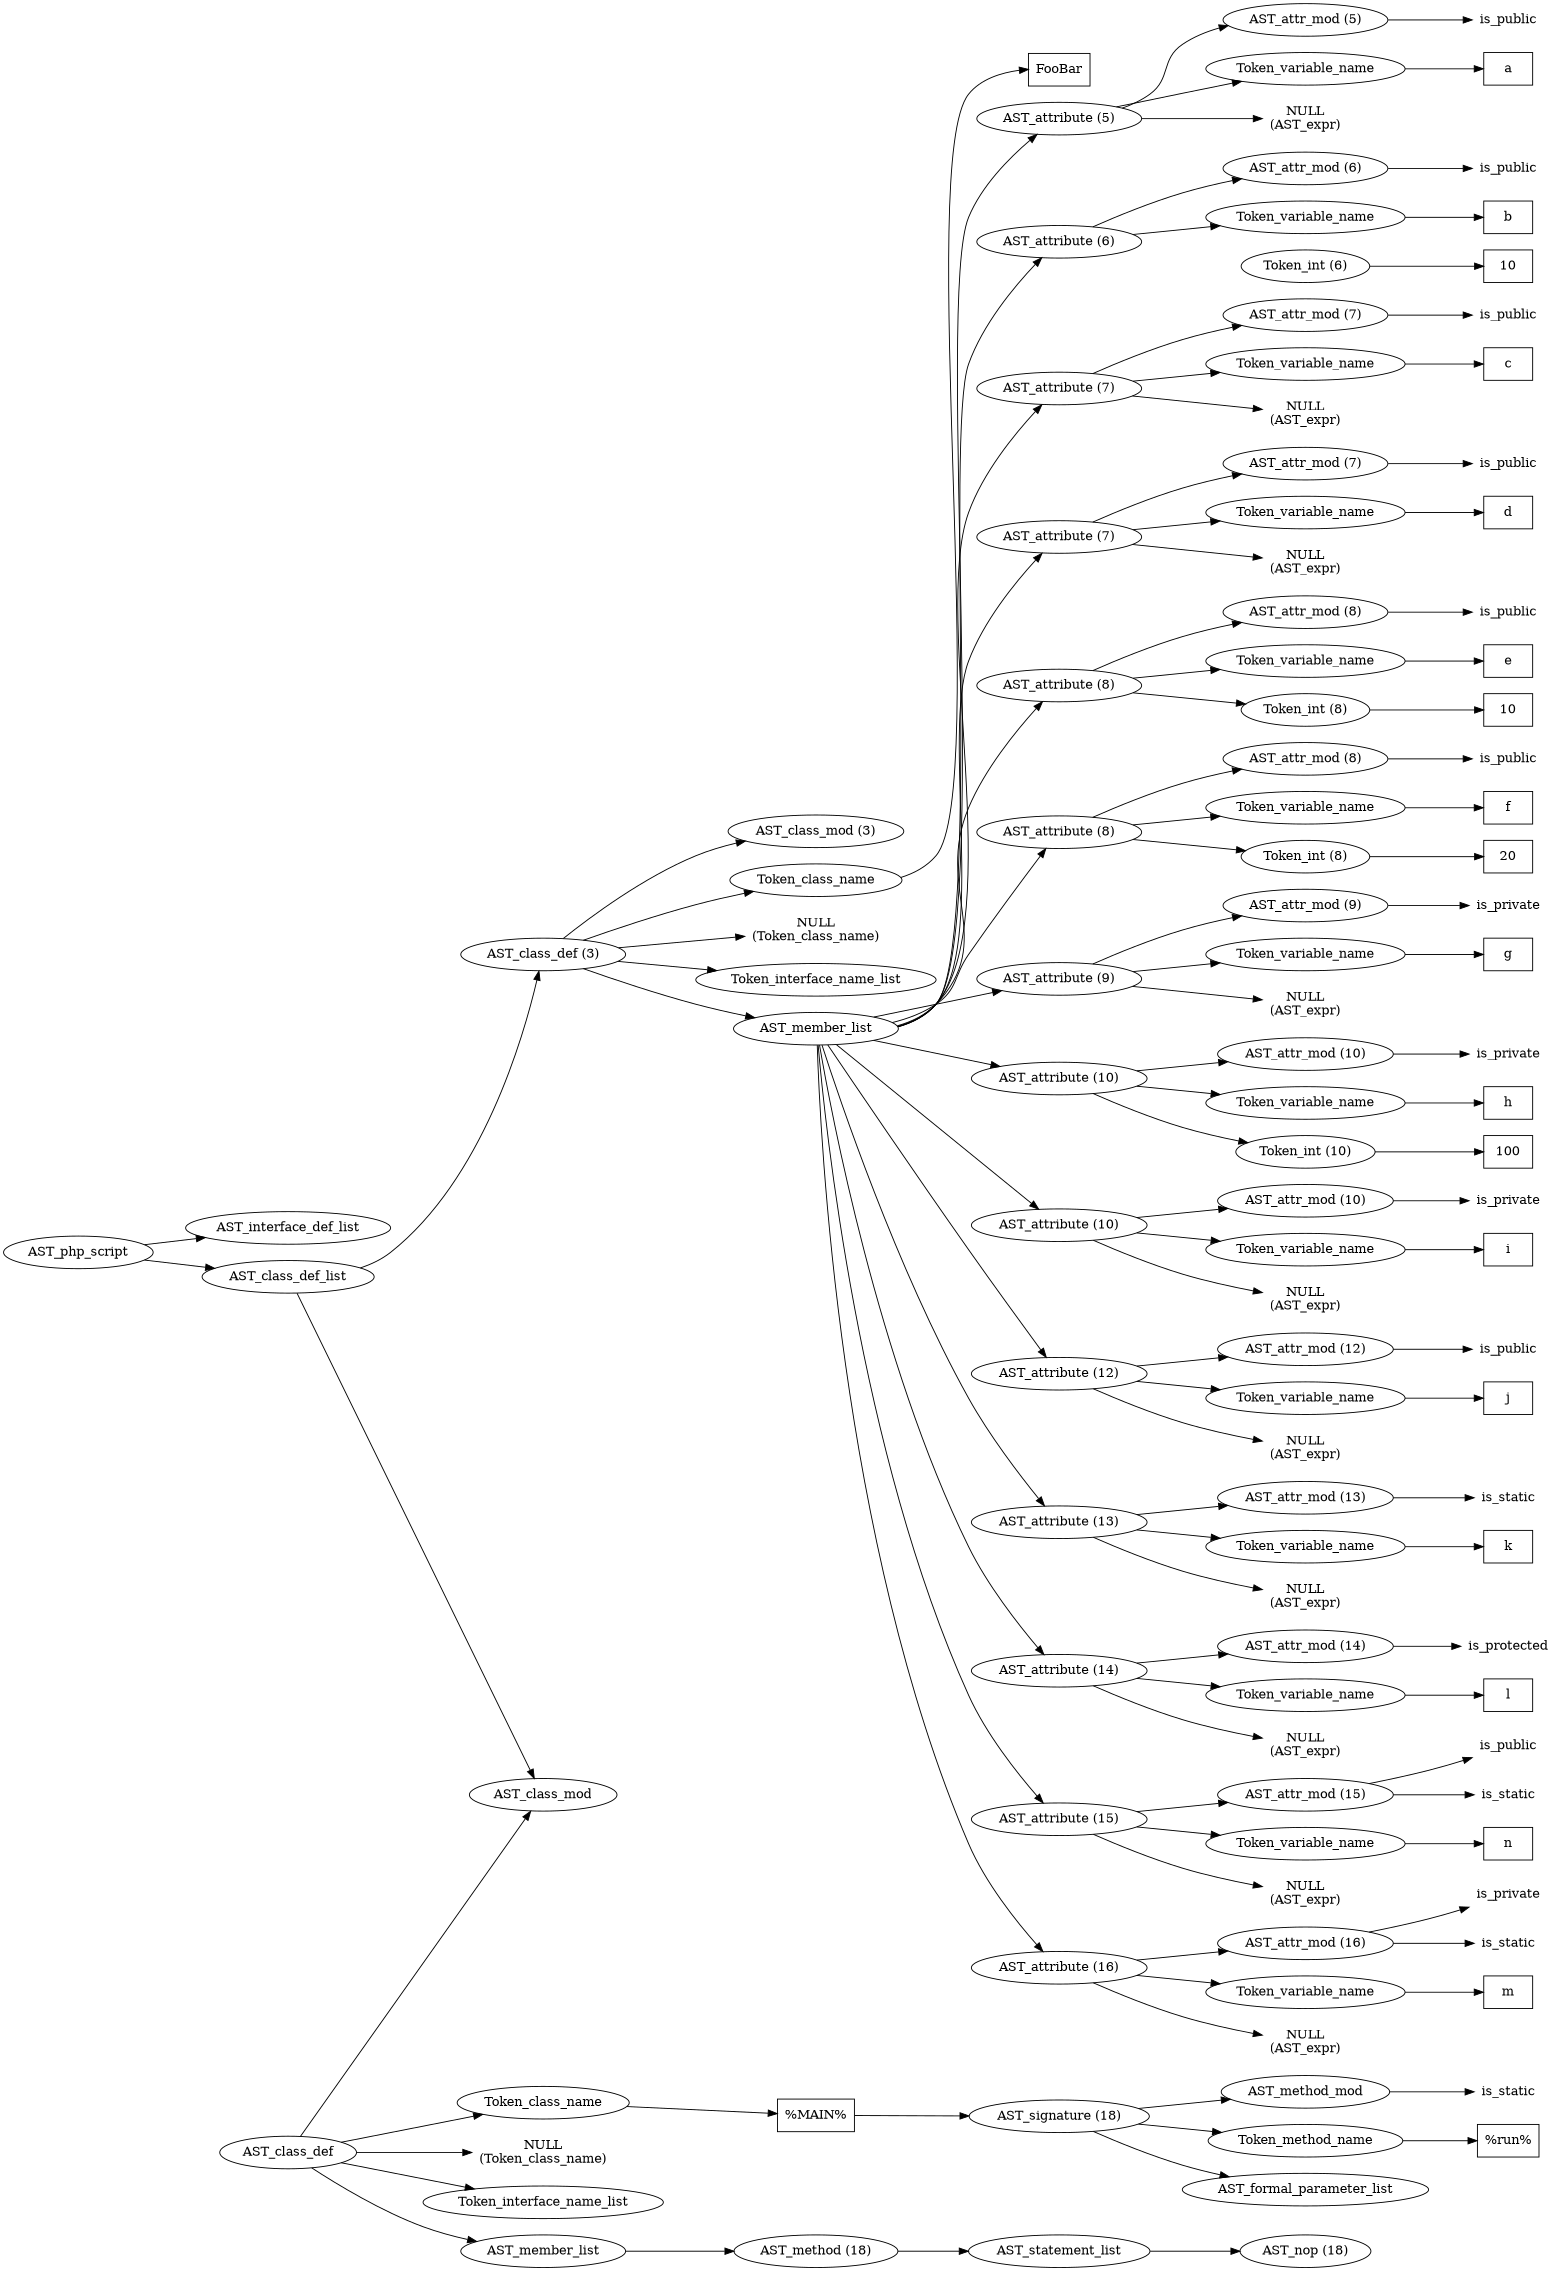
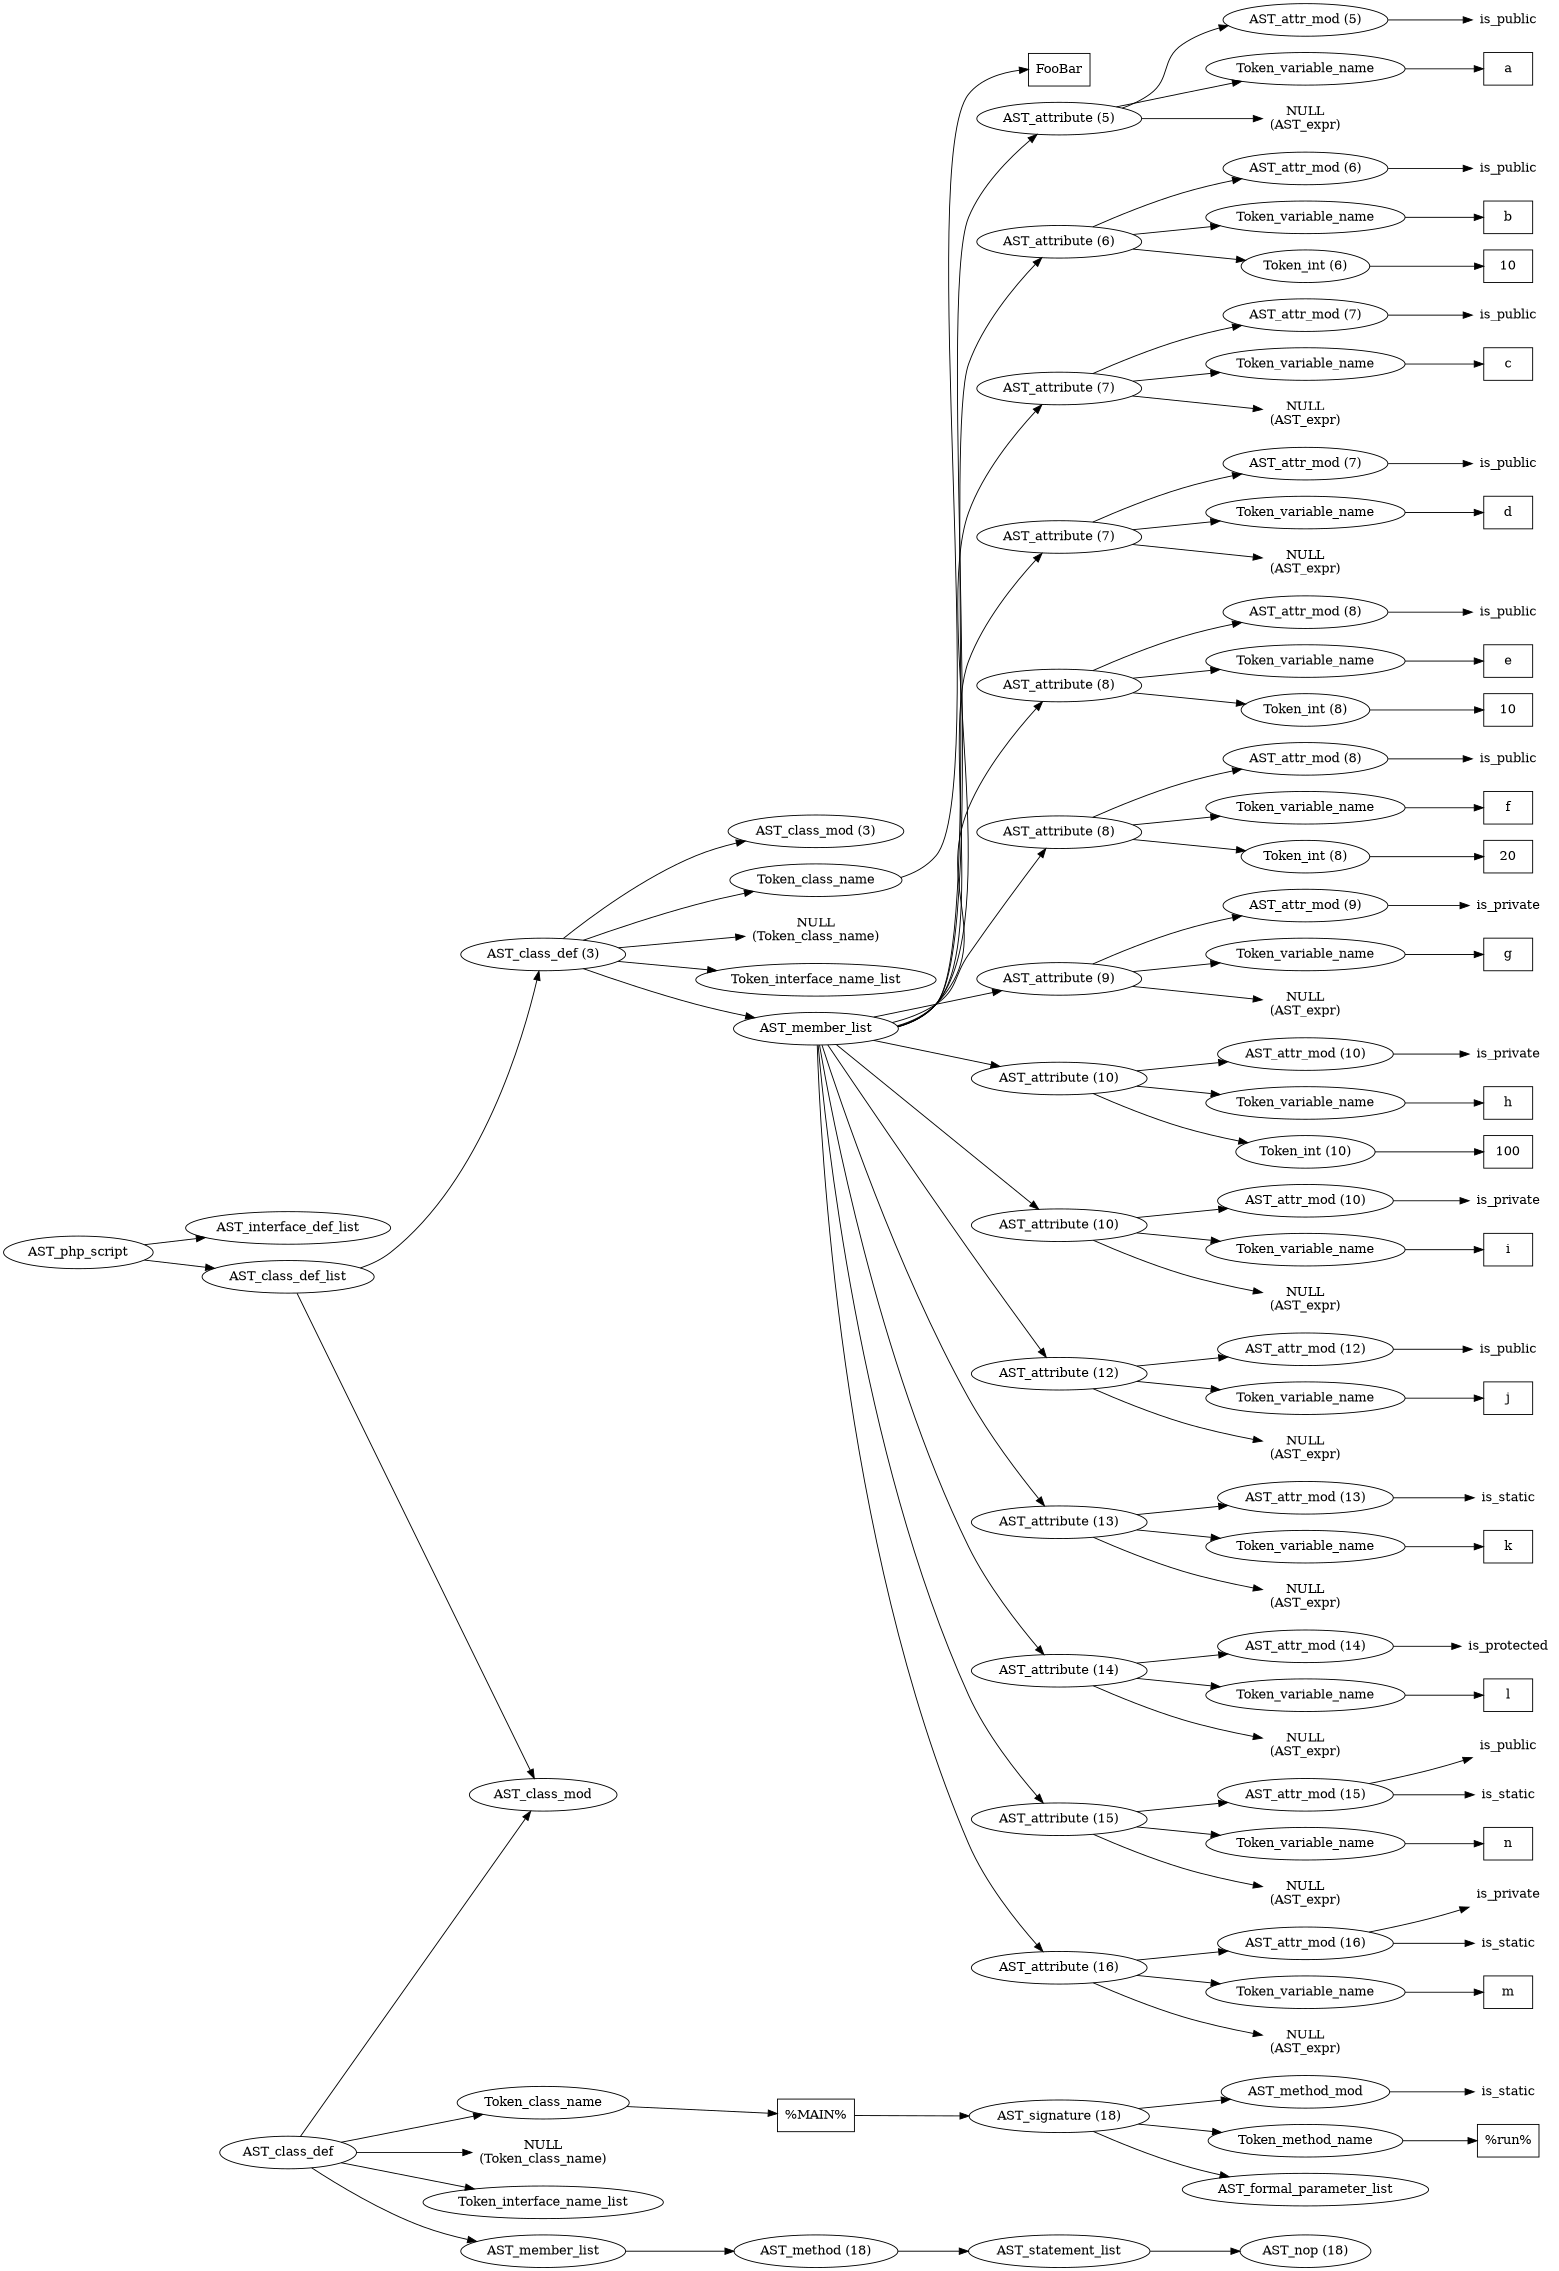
none -> (1185, 254)
